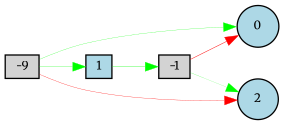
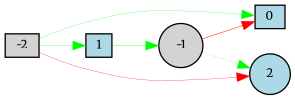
(258, 26) -> (270, 17)
(22, 67) -> (22, 46)
(174, 67) -> (181, 46)
